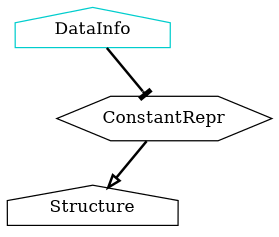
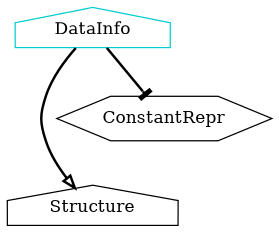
(131, 160) -> (42, 112)
